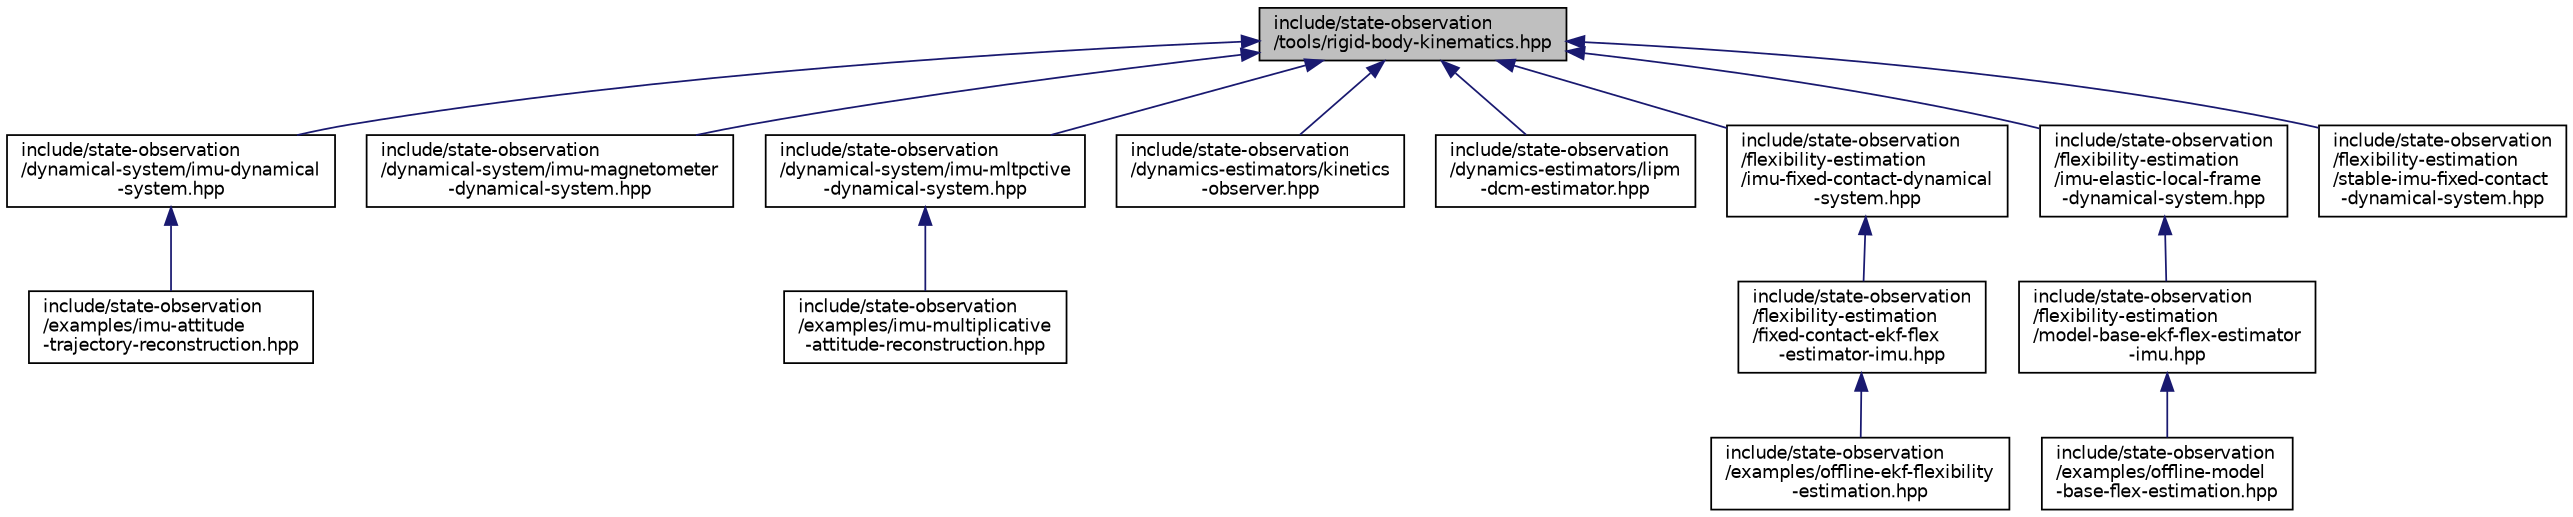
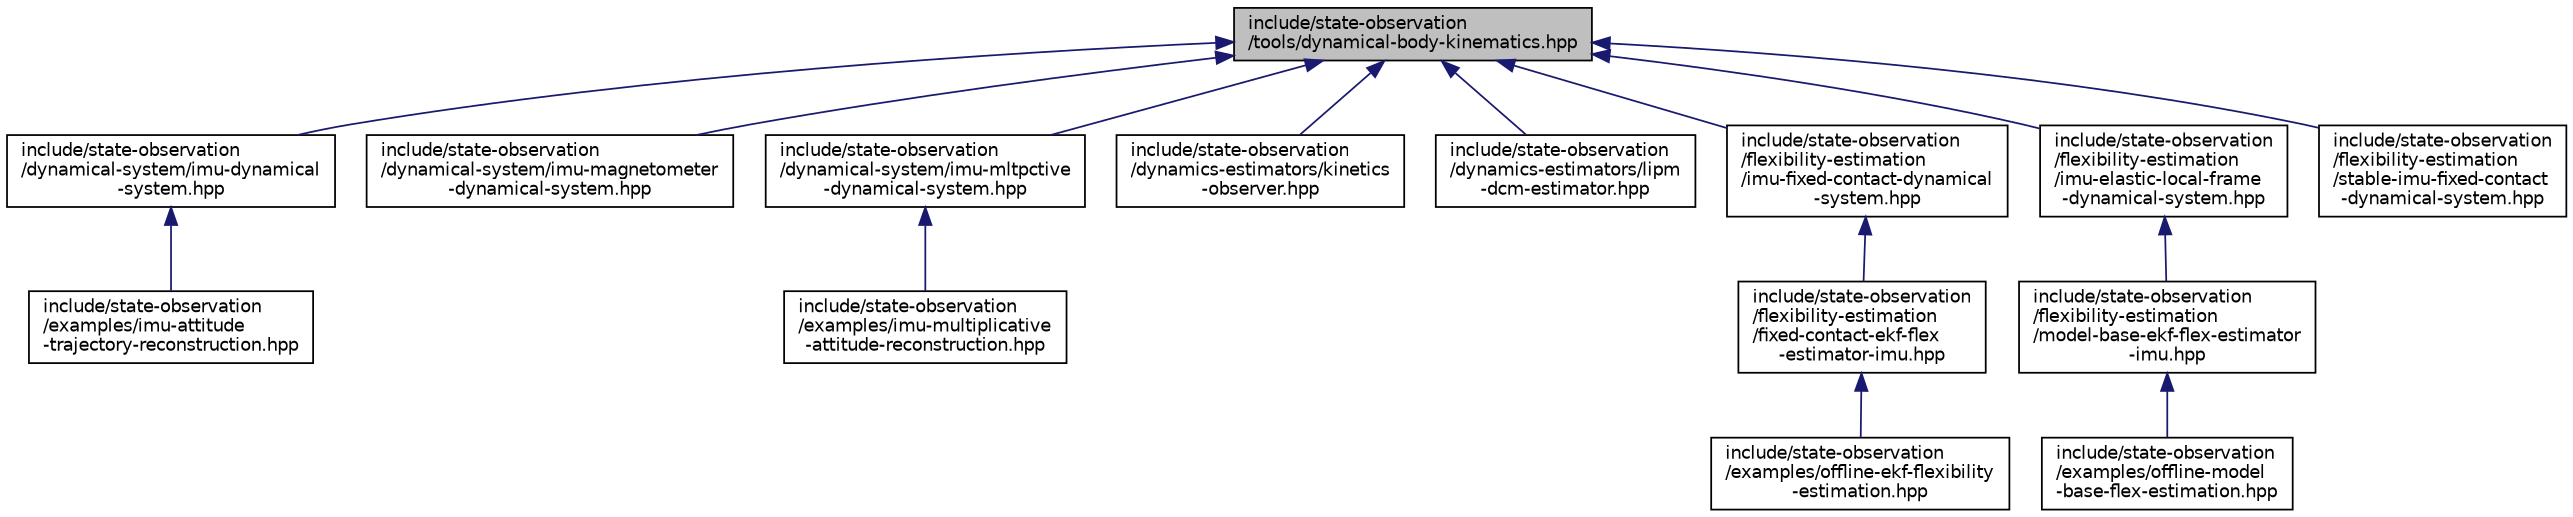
(1413, 34) -> (1413, 34)
